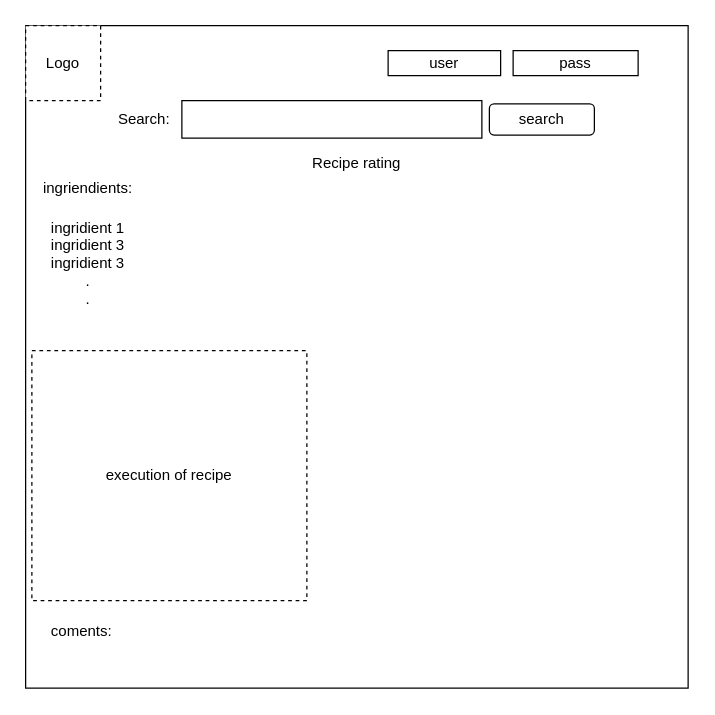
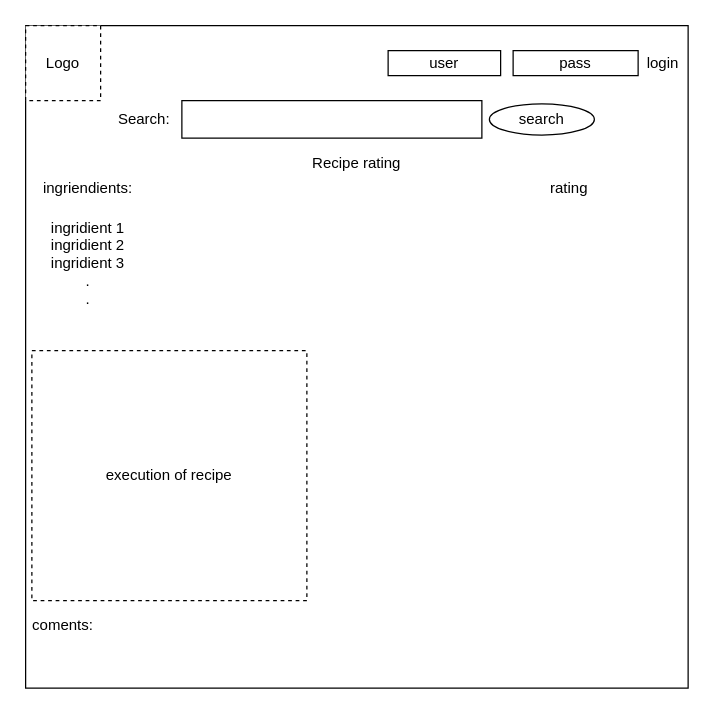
none -> (663, 63)
(542, 119) -> (542, 119)
none -> (569, 188)
(88, 263) -> (88, 263)
(82, 632) -> (63, 626)
